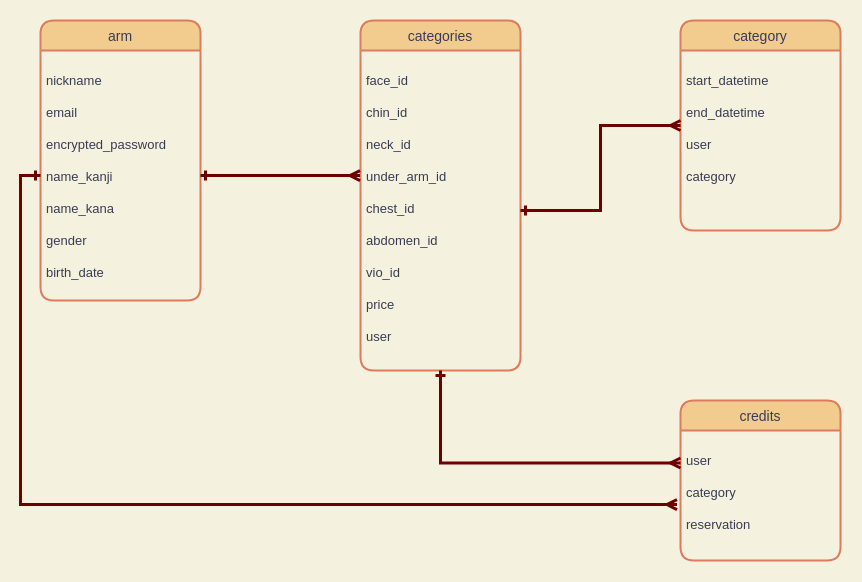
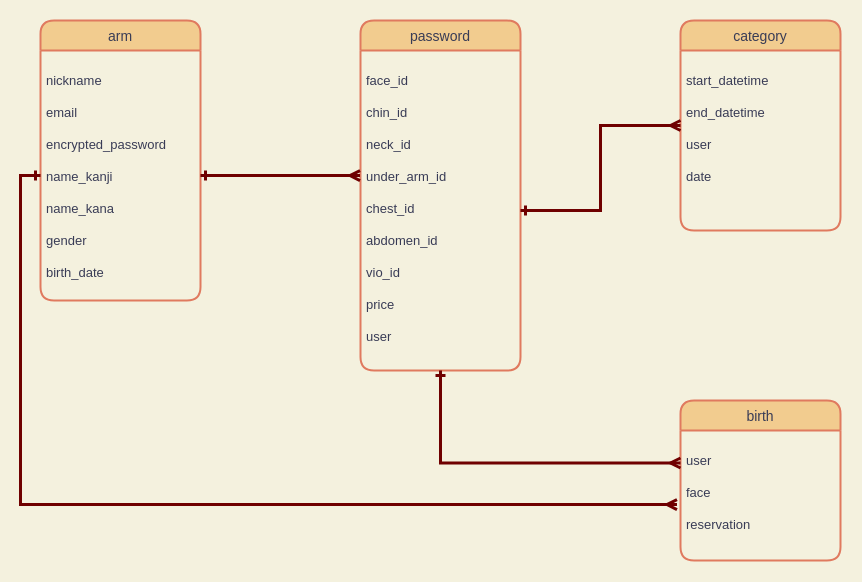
(440, 36) -> (440, 36)
(735, 81) -> (735, 81)
(760, 416) -> (760, 416)
(701, 461) -> (701, 461)
